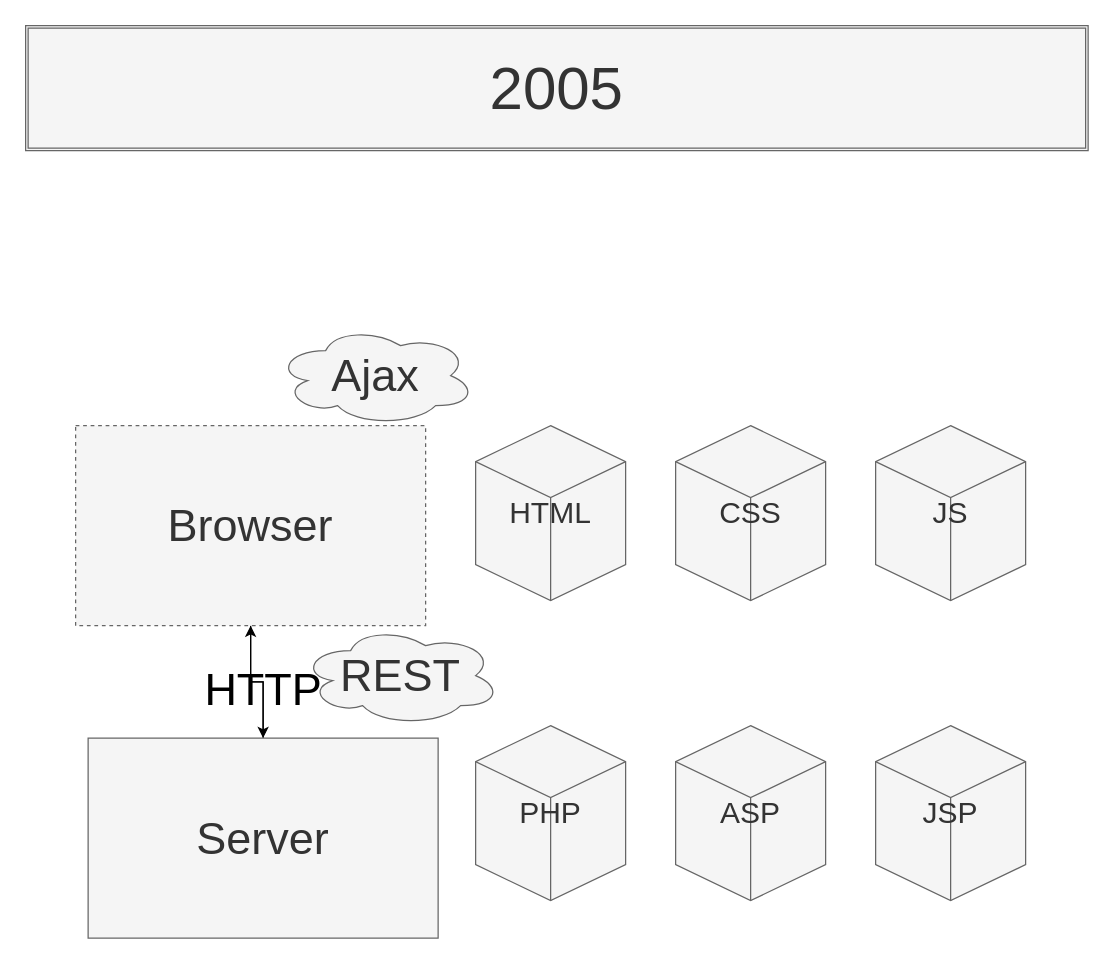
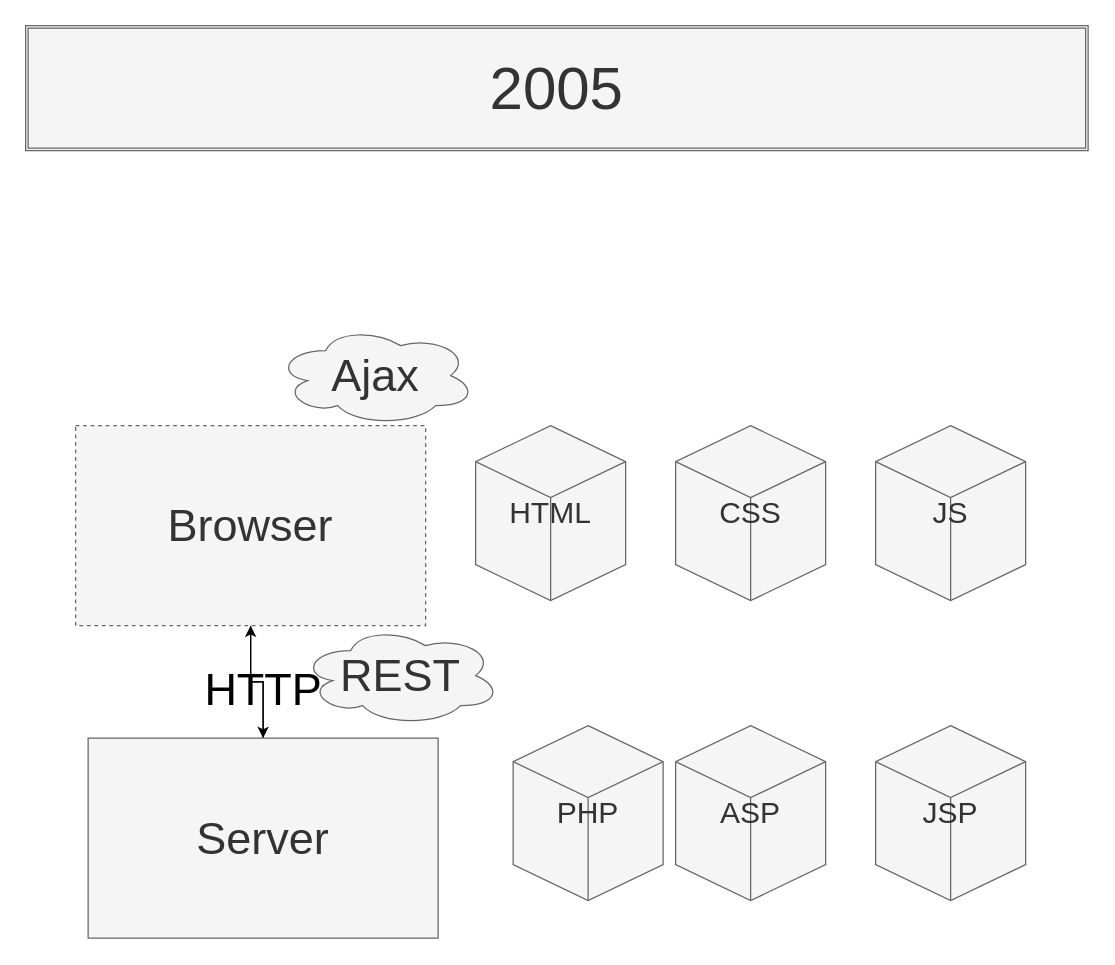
(551, 813) -> (588, 813)
